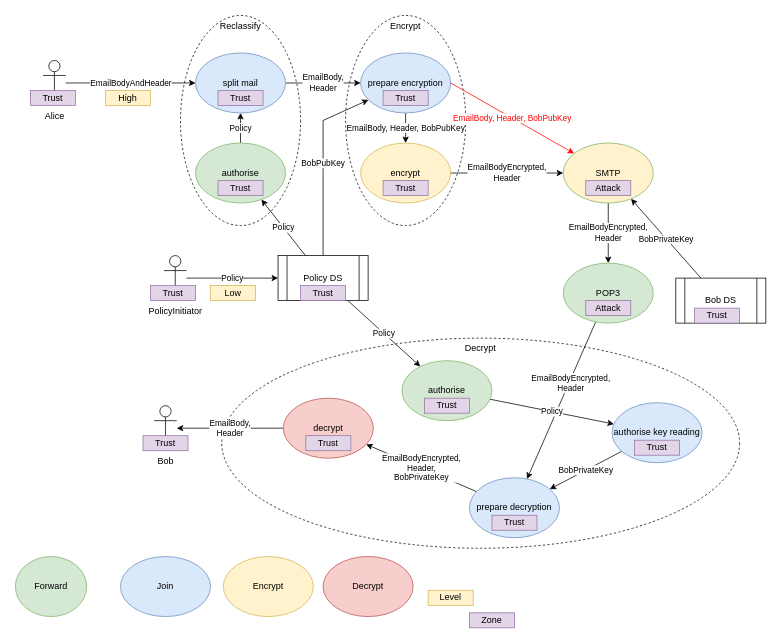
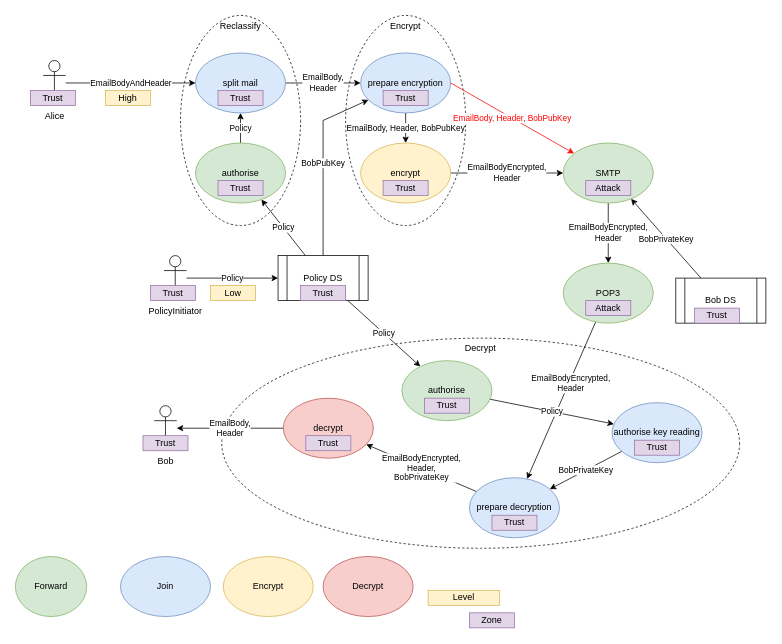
(608, 173) -> (608, 173)
(450, 597) -> (464, 597)
